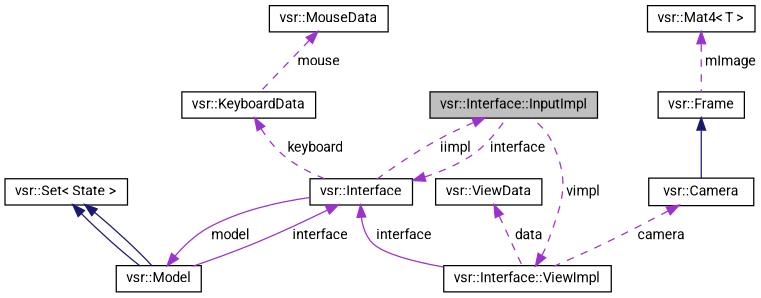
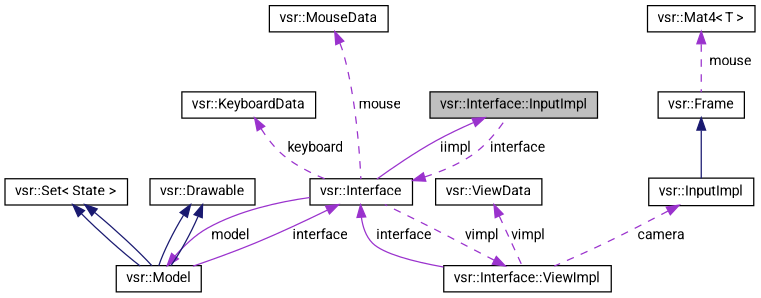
(729, 62) -> (729, 62)
(285, 66) -> (355, 110)
(424, 148) -> (424, 148)
(563, 183) -> (440, 232)
none -> (202, 192)
(701, 192) -> (701, 192)
(527, 236) -> (527, 236)
